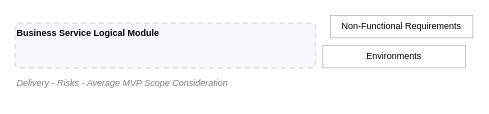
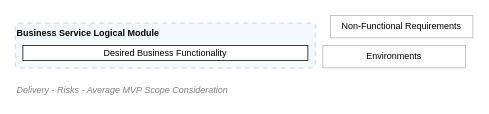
none -> (165, 53)
(210, 83) -> (210, 90)
